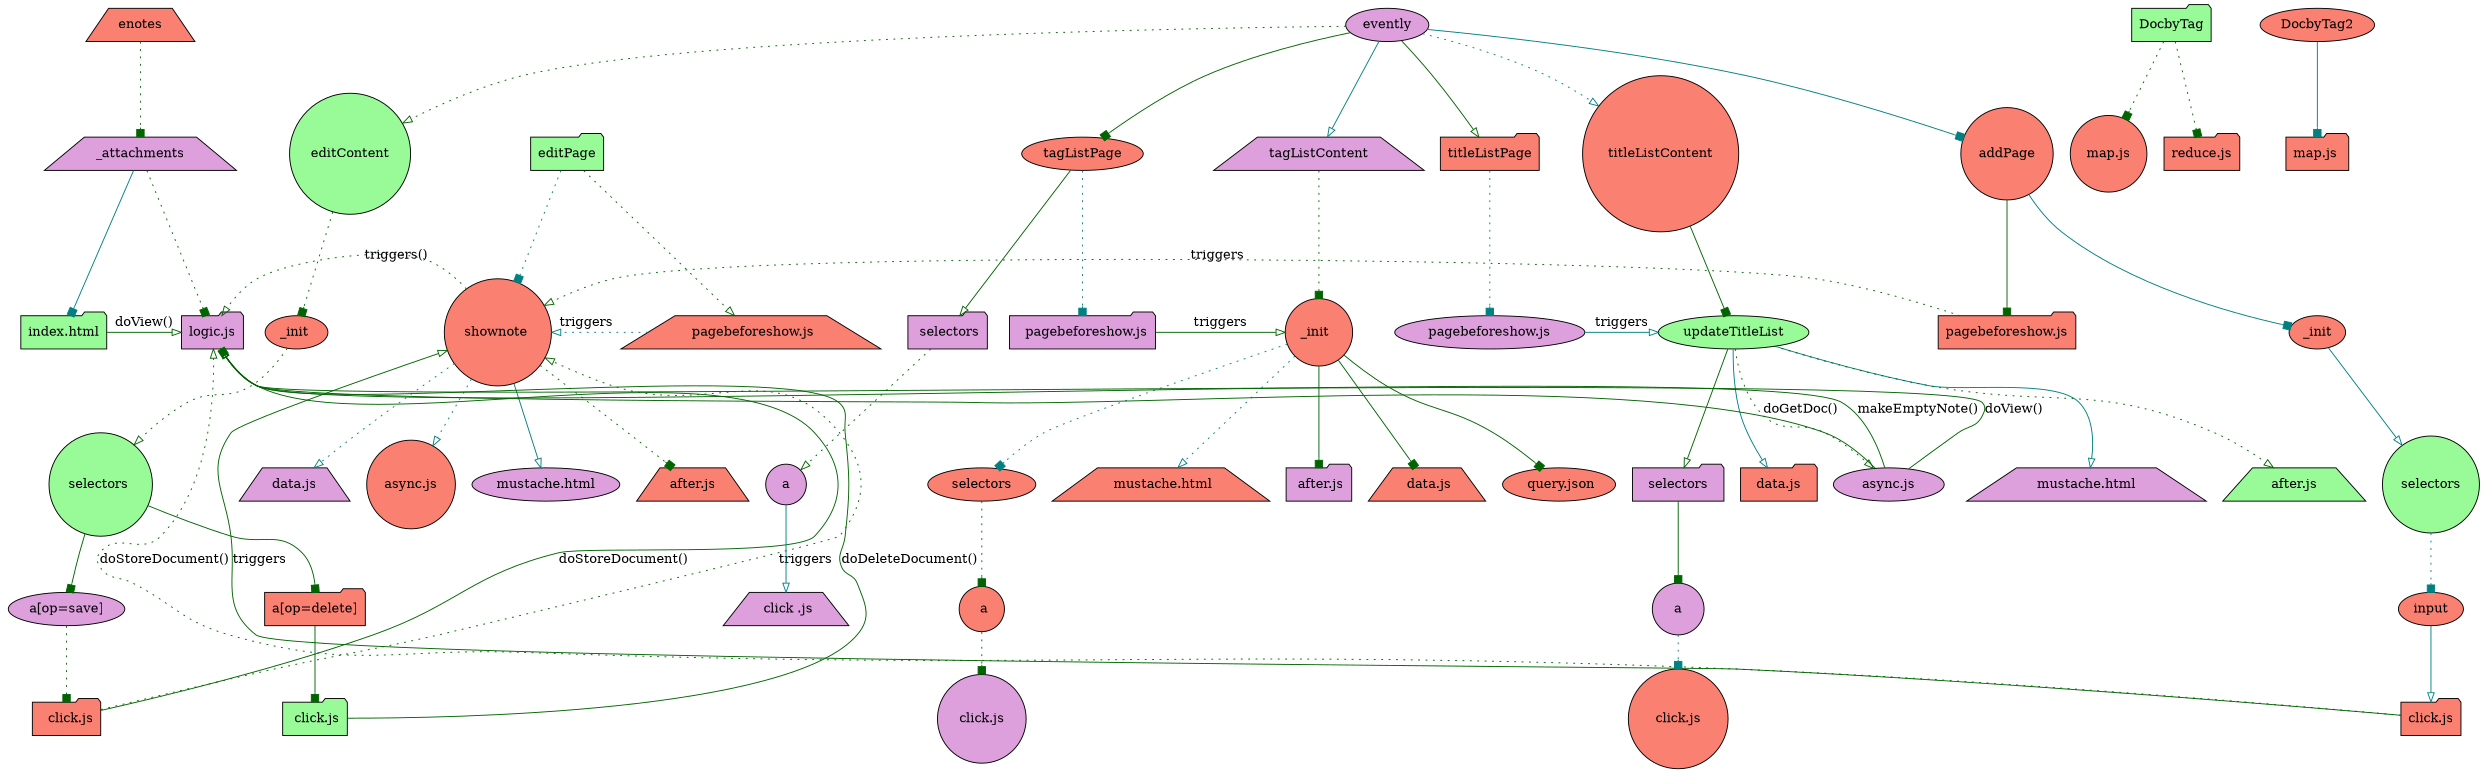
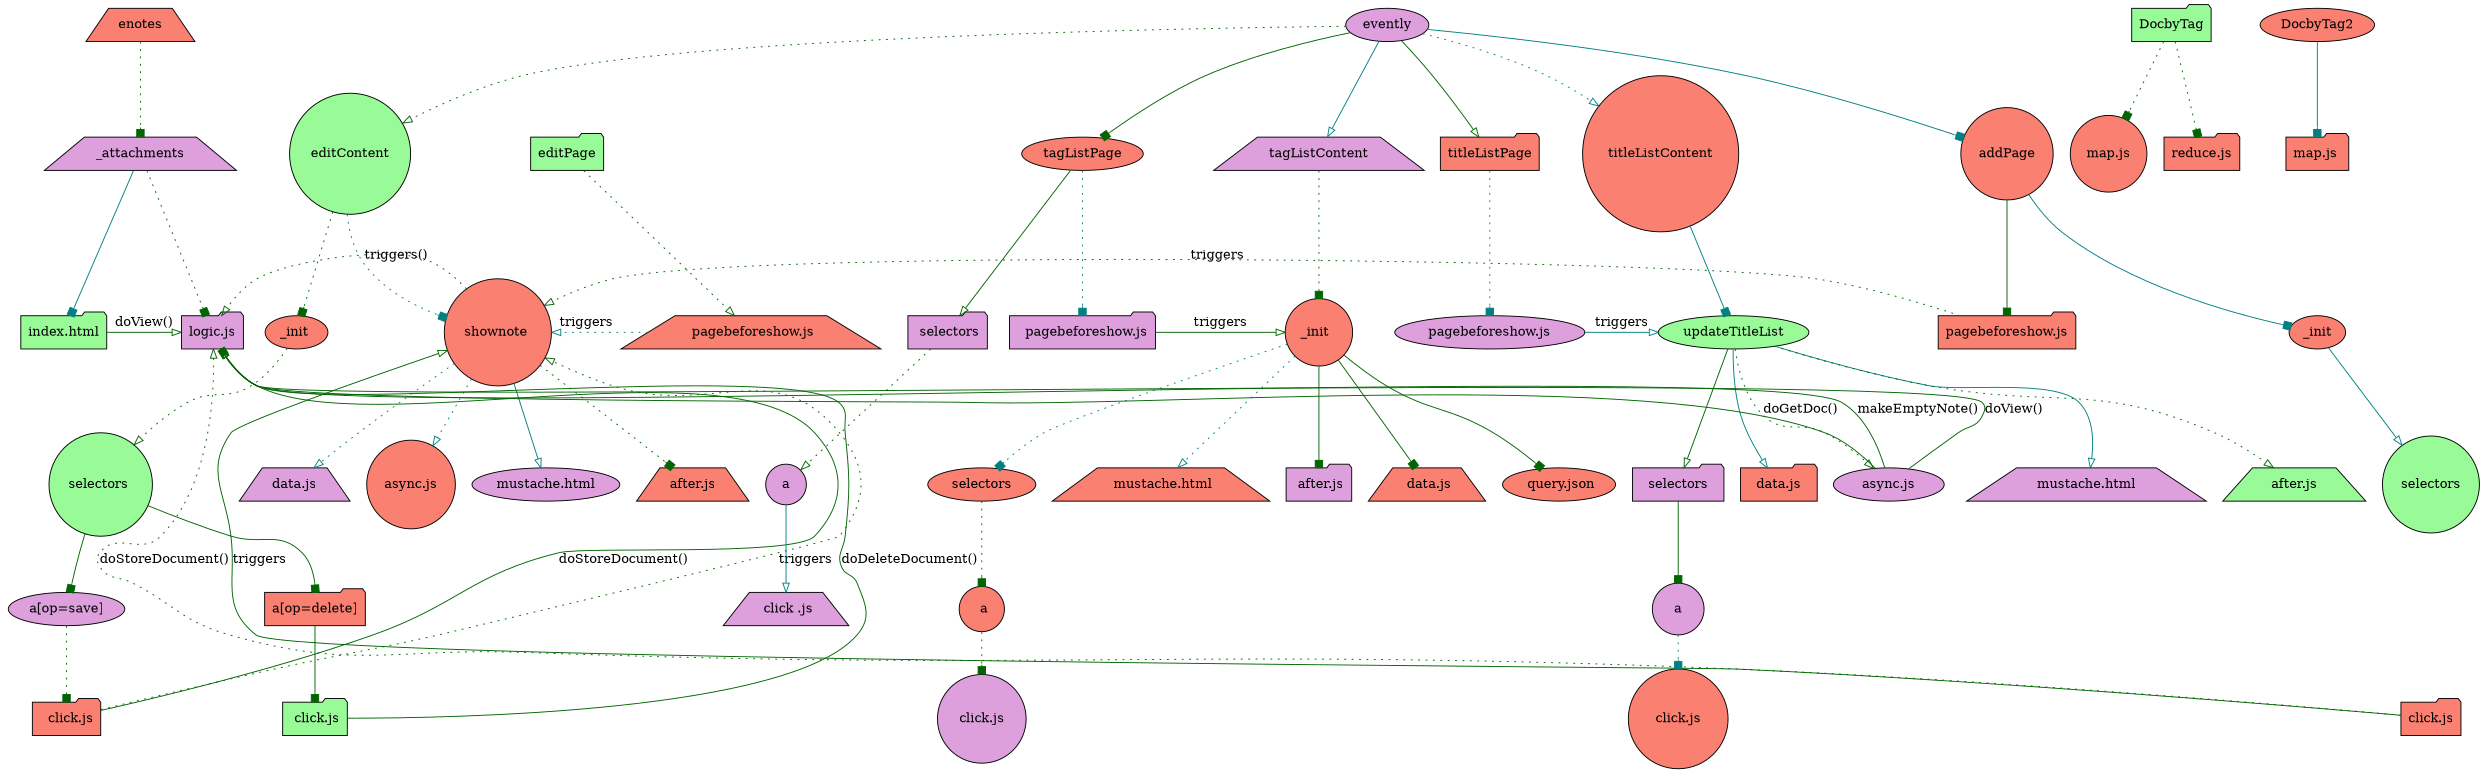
(541, 222) -> (377, 278)
(1706, 264) -> (1706, 264)
(2431, 609) -> none
